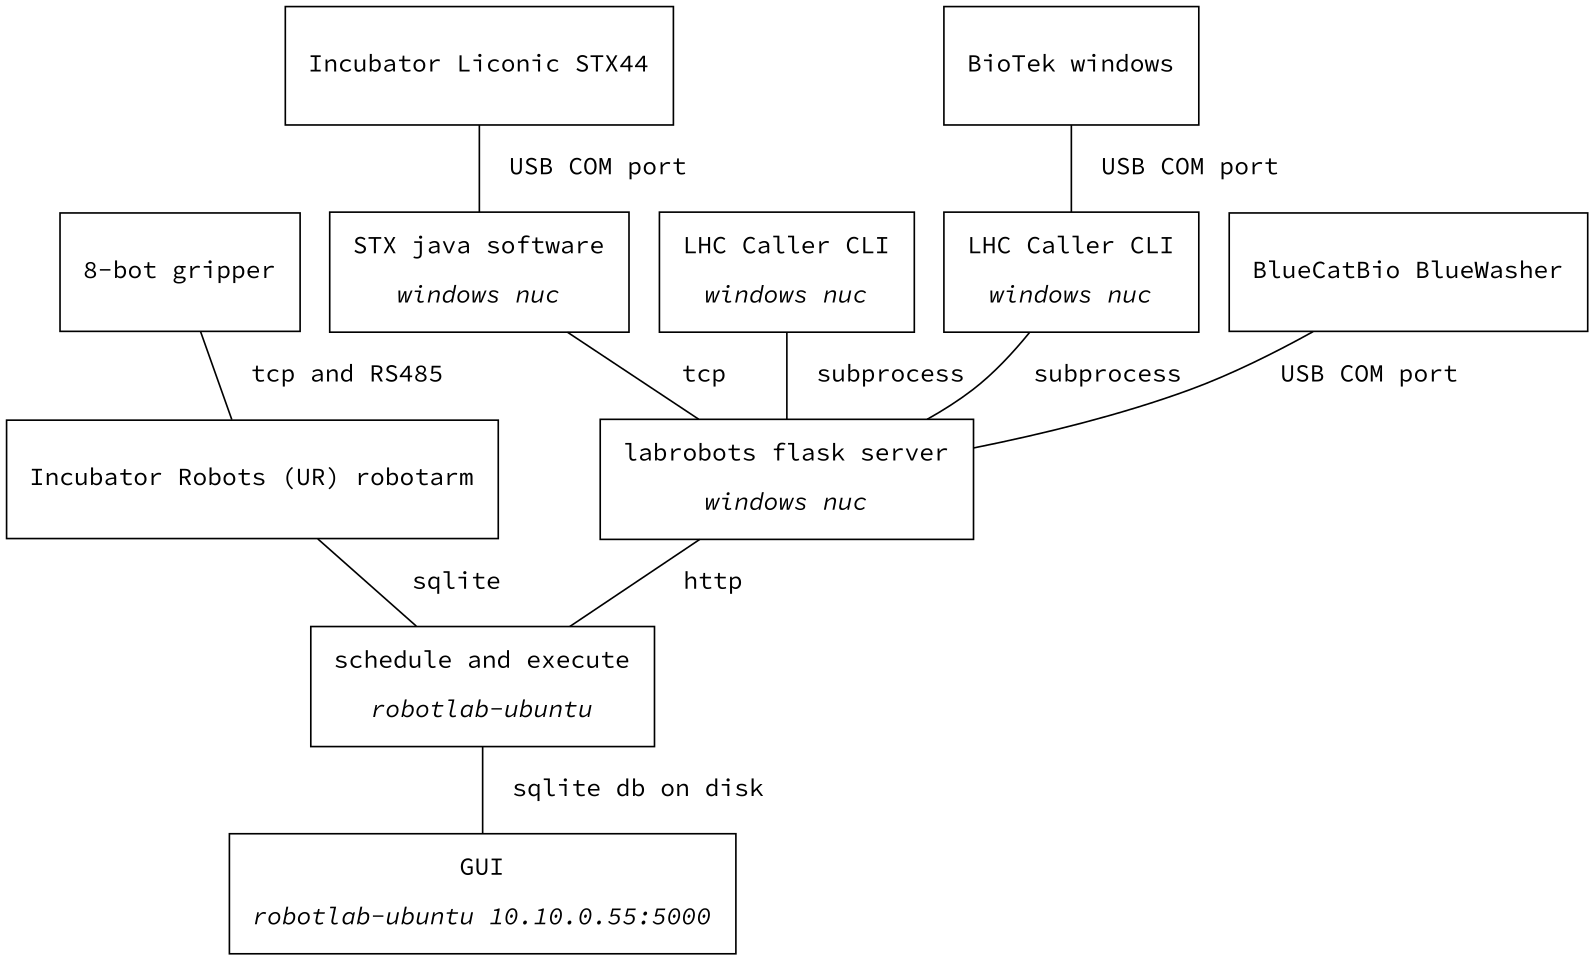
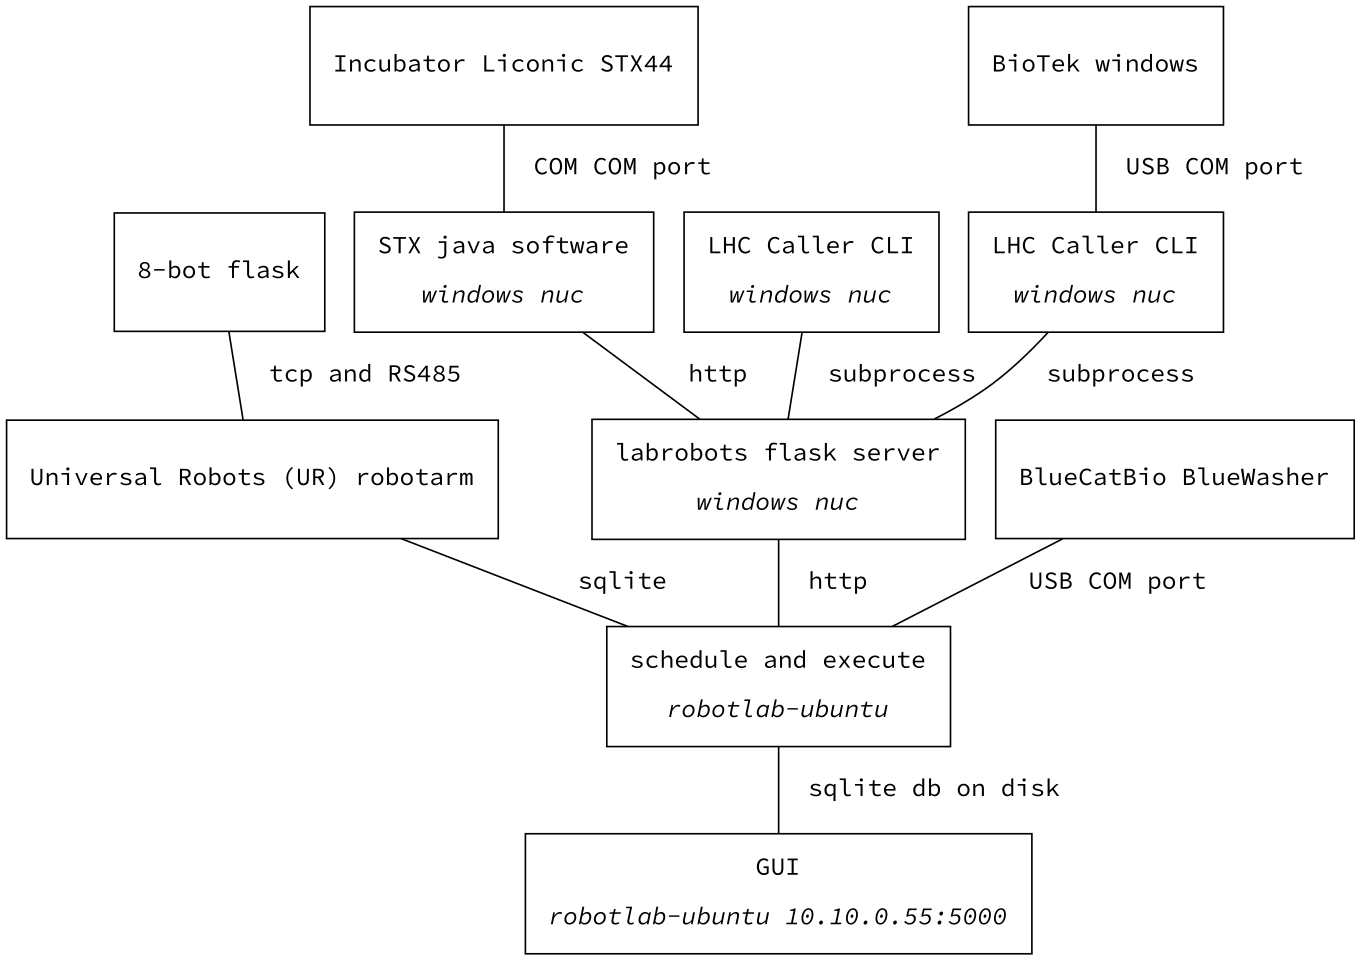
(584, 169) -> (608, 169)
(180, 272) -> (220, 272)
(690, 376) -> (704, 376)
(1148, 404) -> (978, 582)
(252, 479) -> (252, 479)
